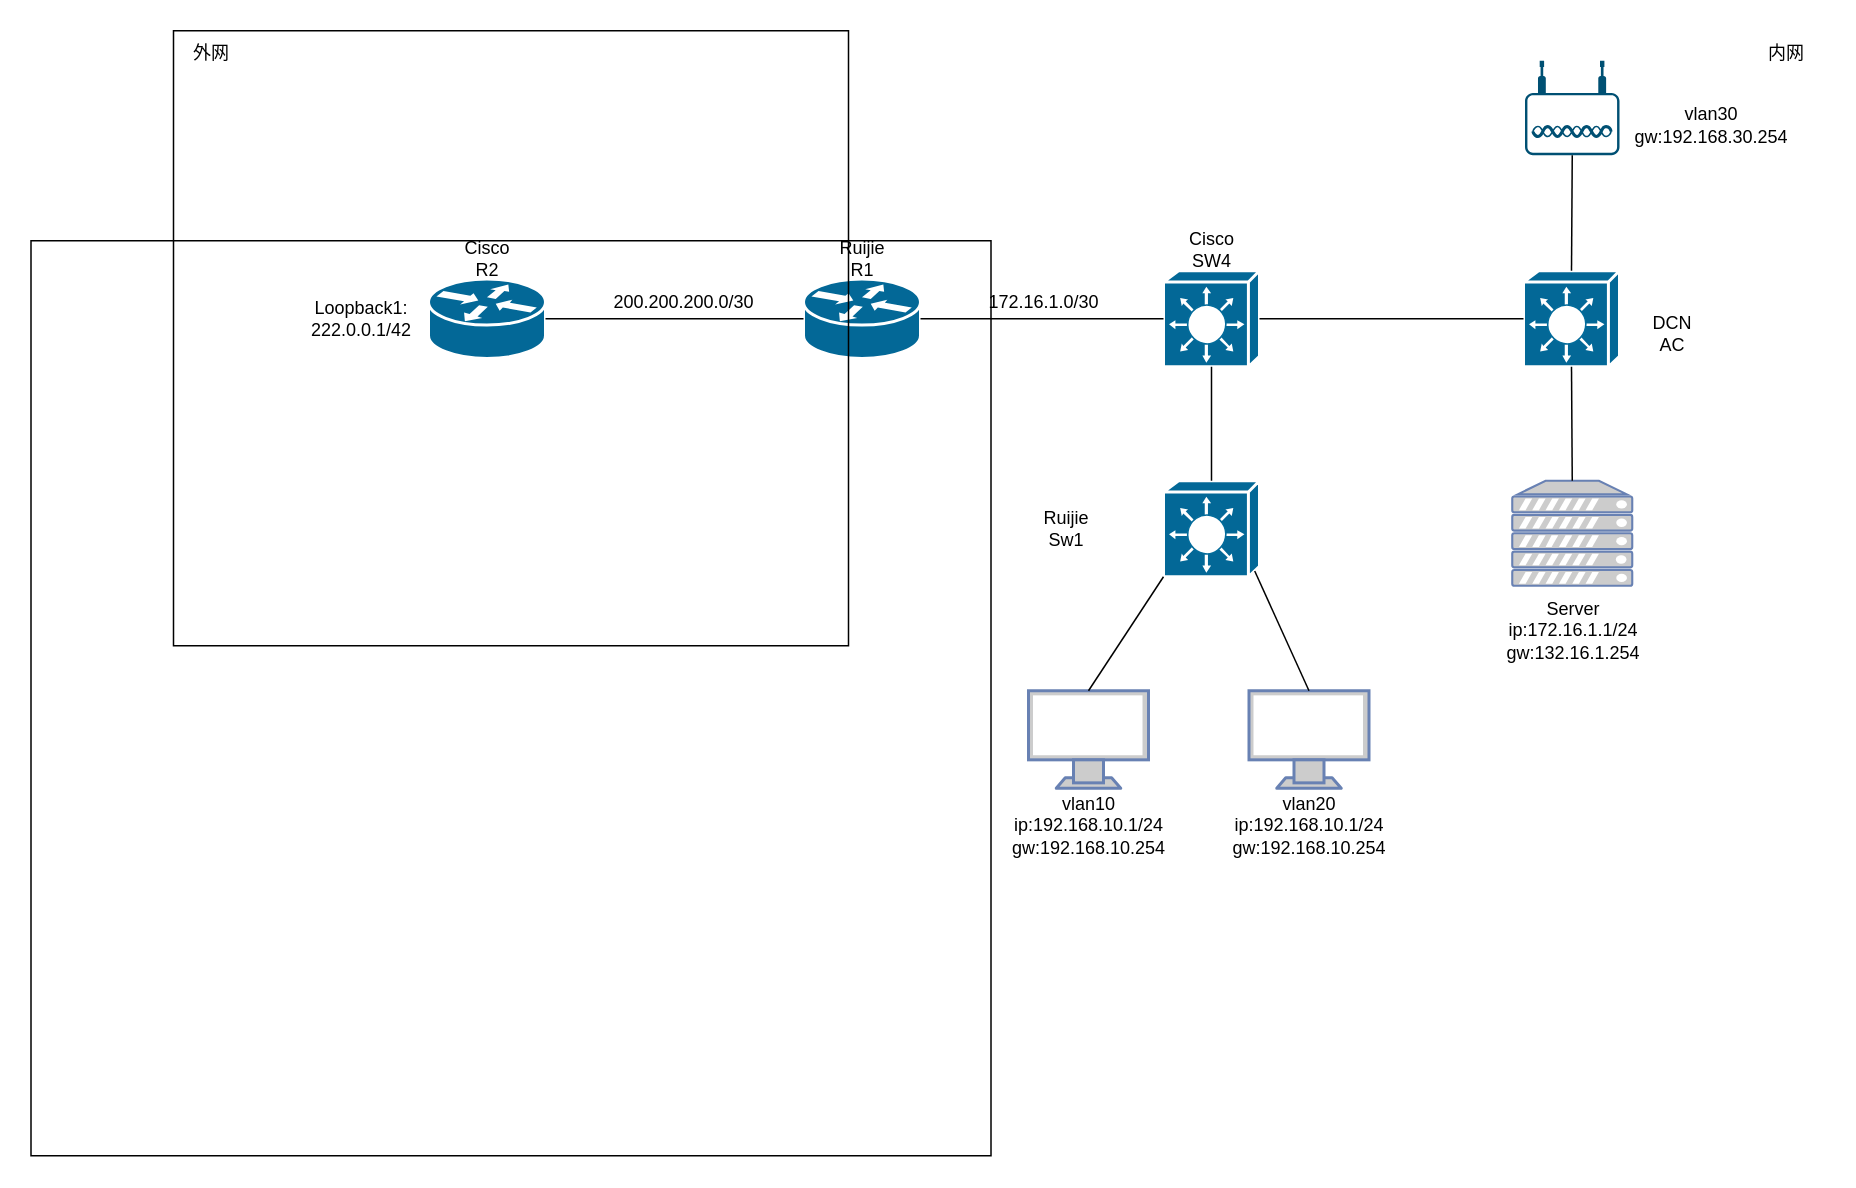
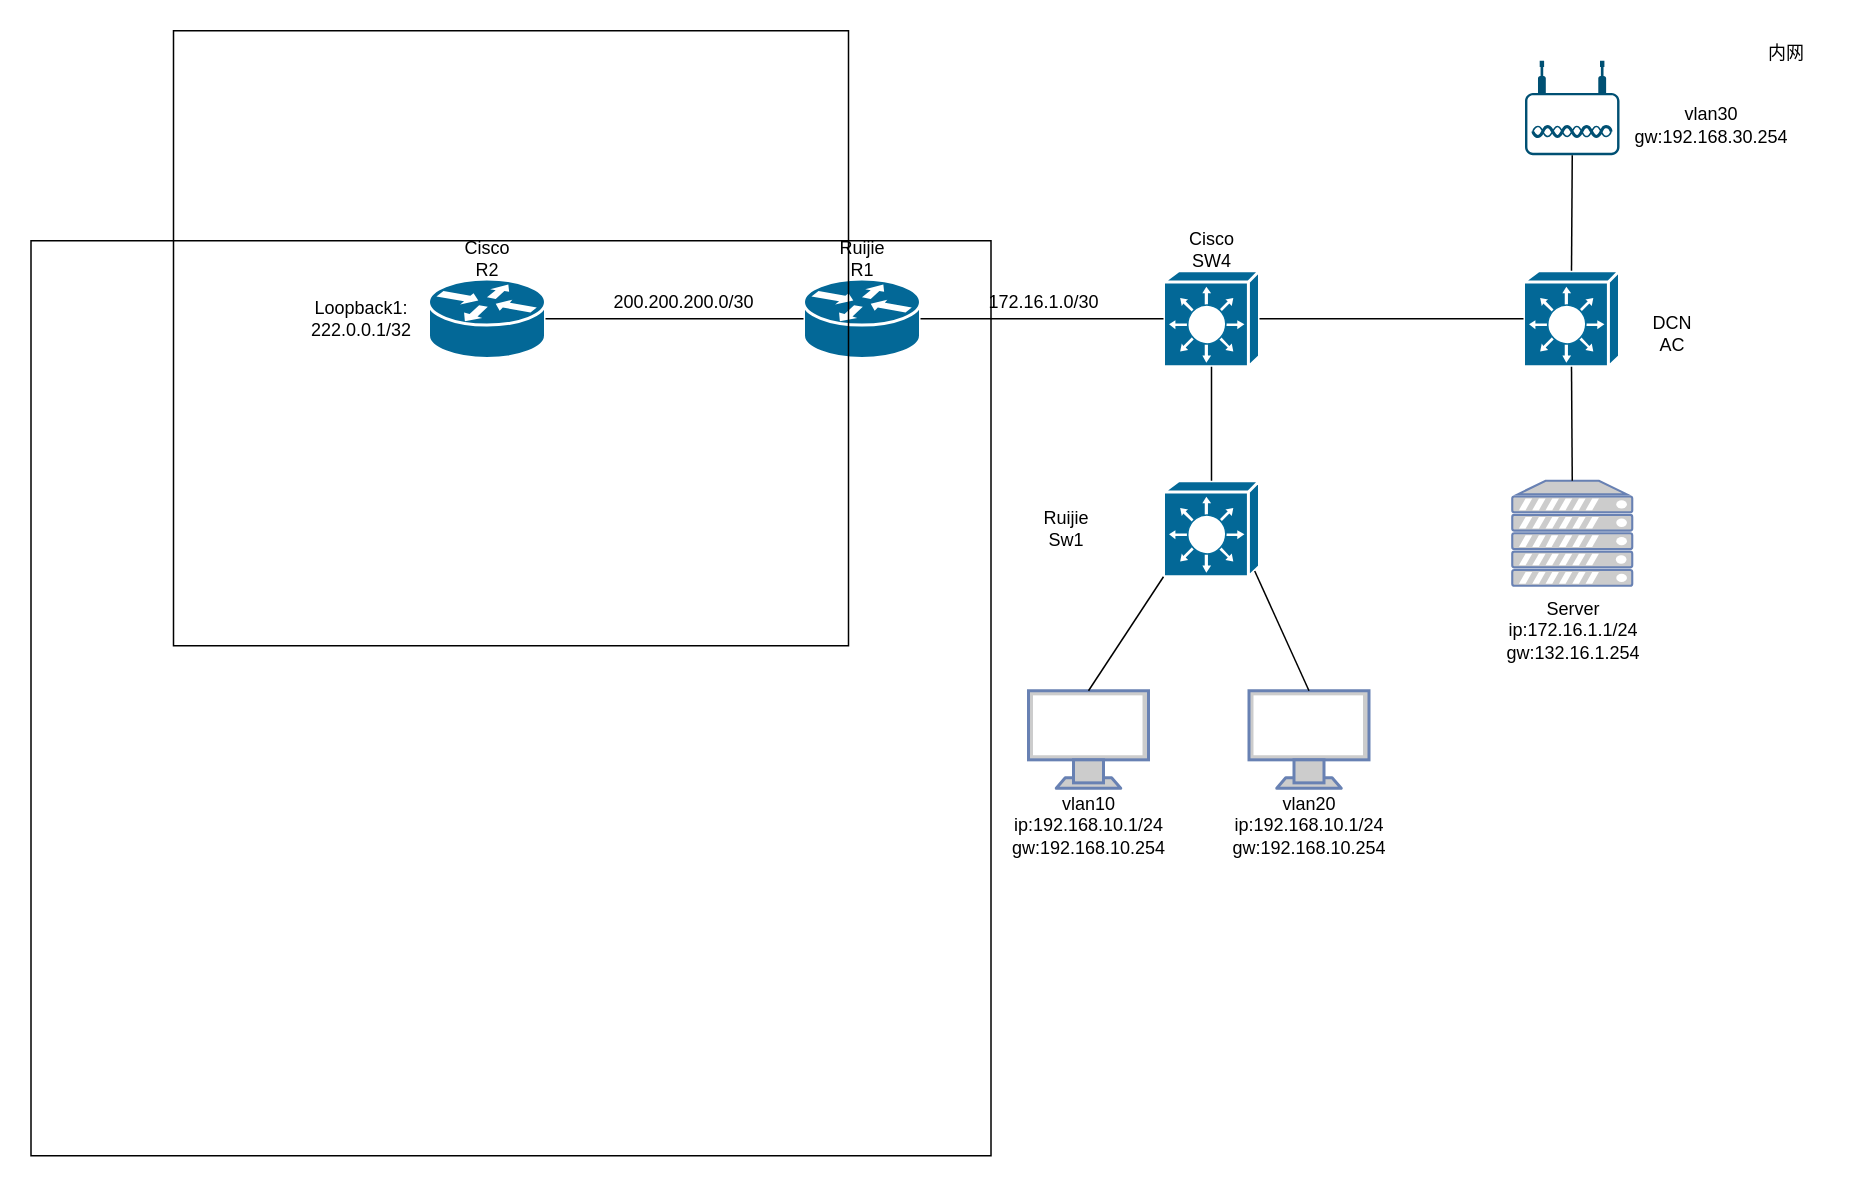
(211, 53) -> none
(362, 319) -> (362, 319)
